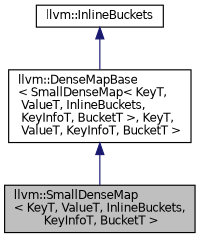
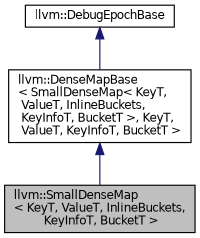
(100, 16) -> (100, 16)
